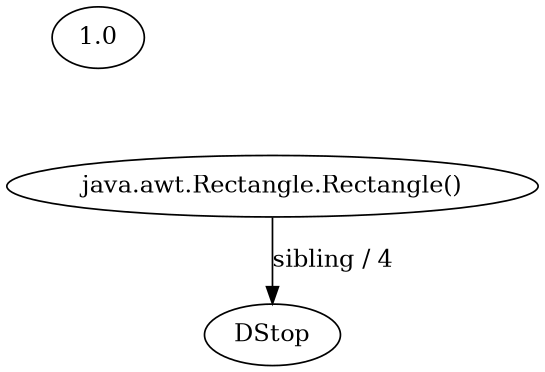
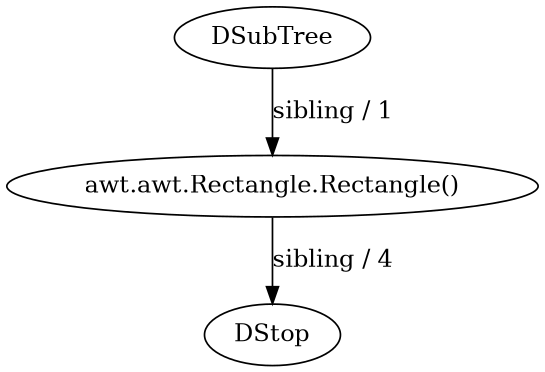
(98, 38) -> none
none -> (272, 38)
(272, 186) -> (272, 186)
